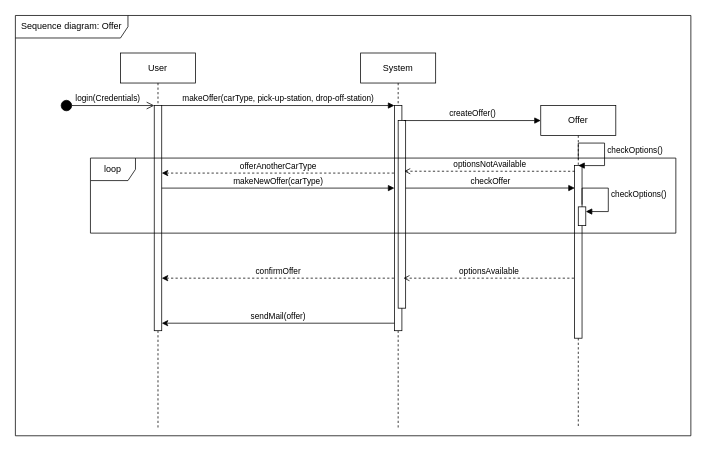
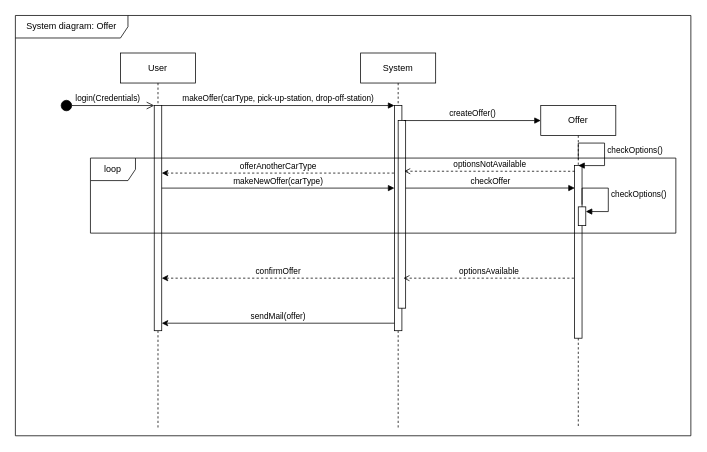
(72, 27) -> (72, 27)
